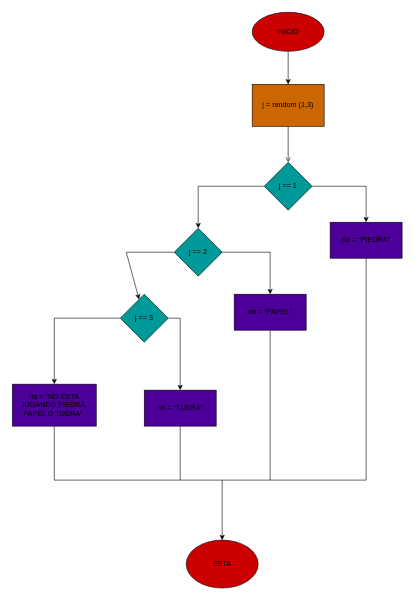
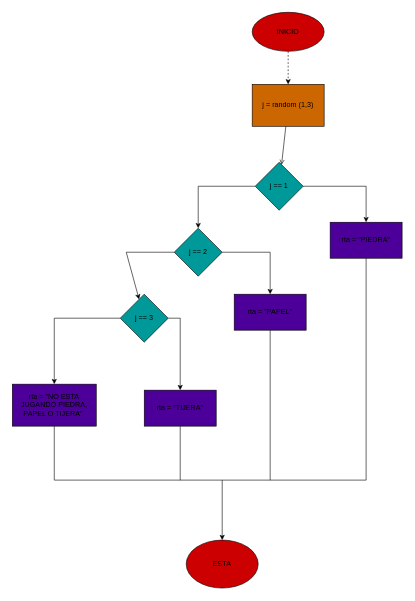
(288, 65) -> (288, 65)
(288, 186) -> (279, 186)
